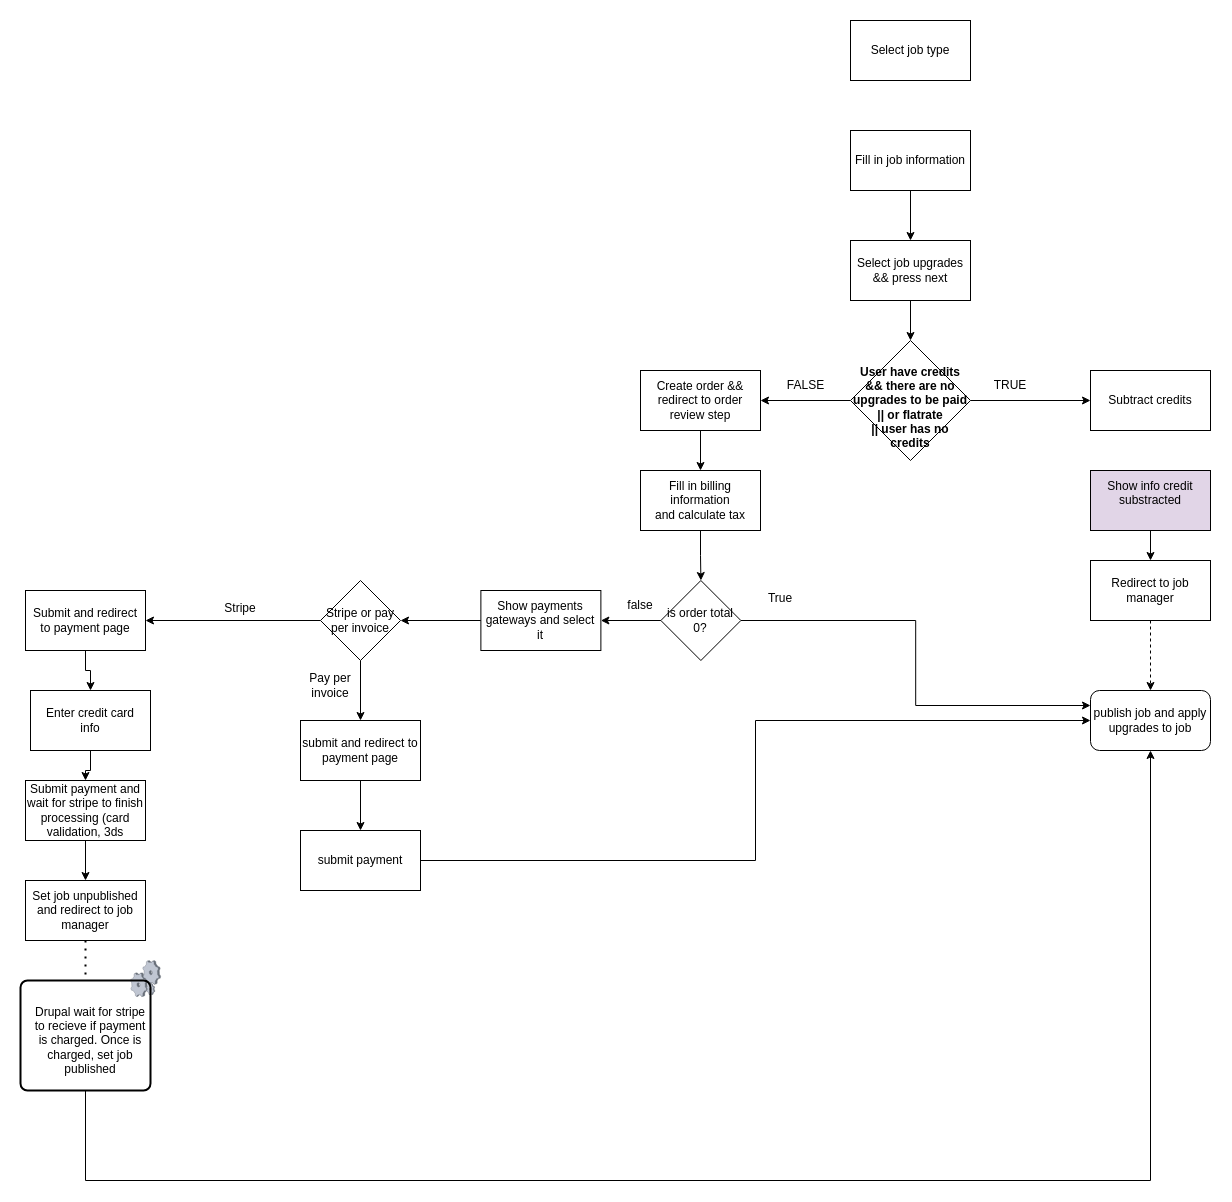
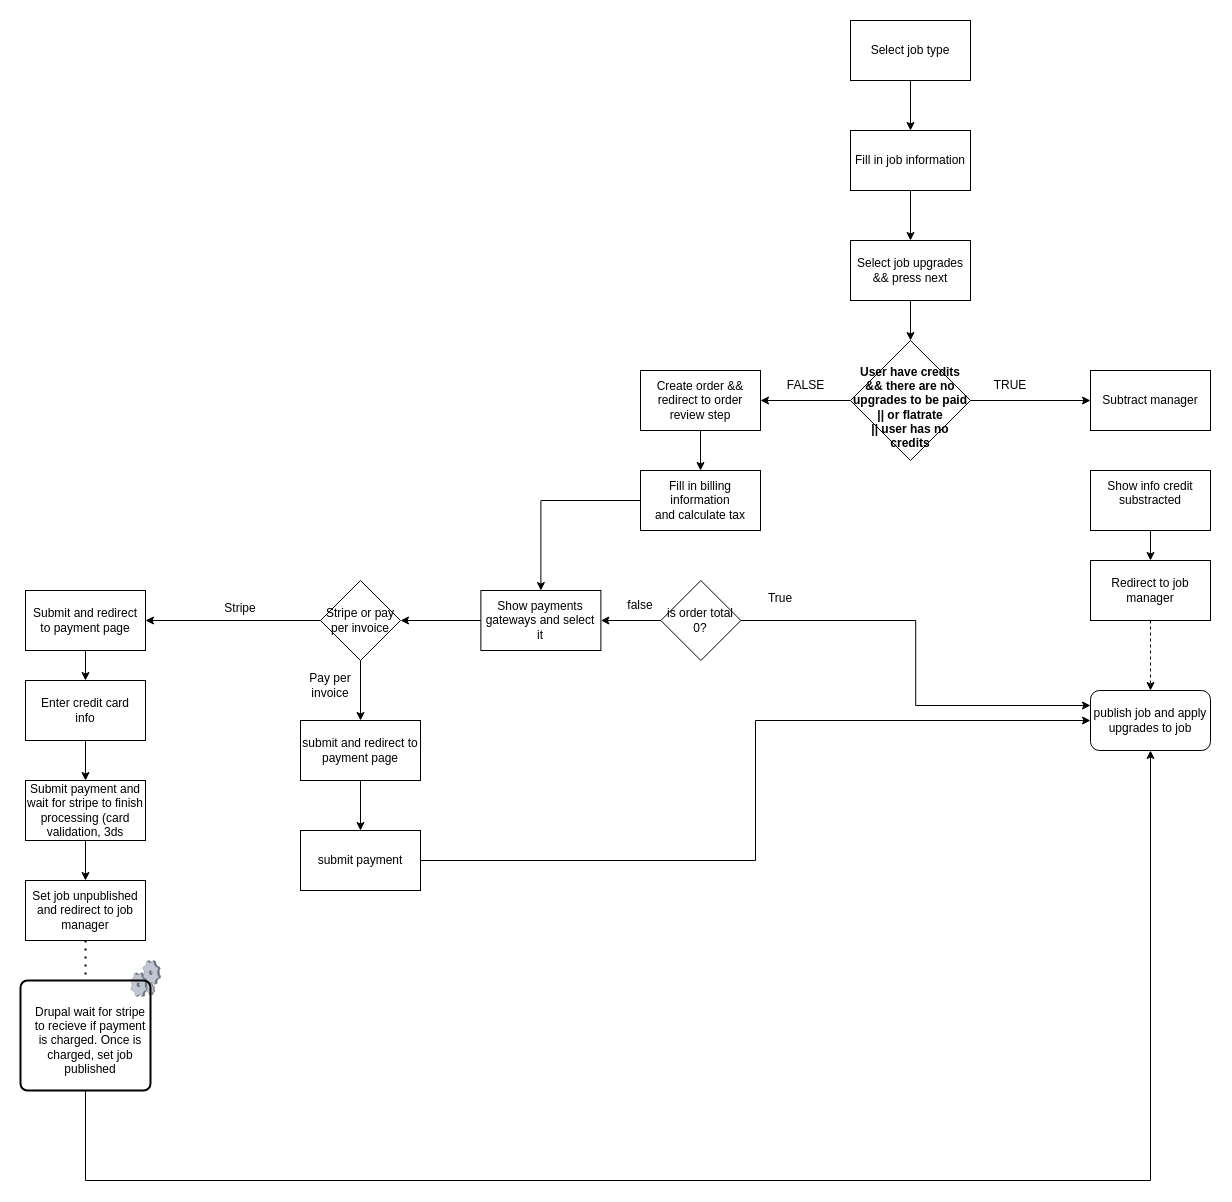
none -> (911, 102)
(1151, 401) -> (1151, 401)
(1151, 501) -> (1151, 501)
(701, 552) -> (549, 501)
(91, 721) -> (86, 711)
